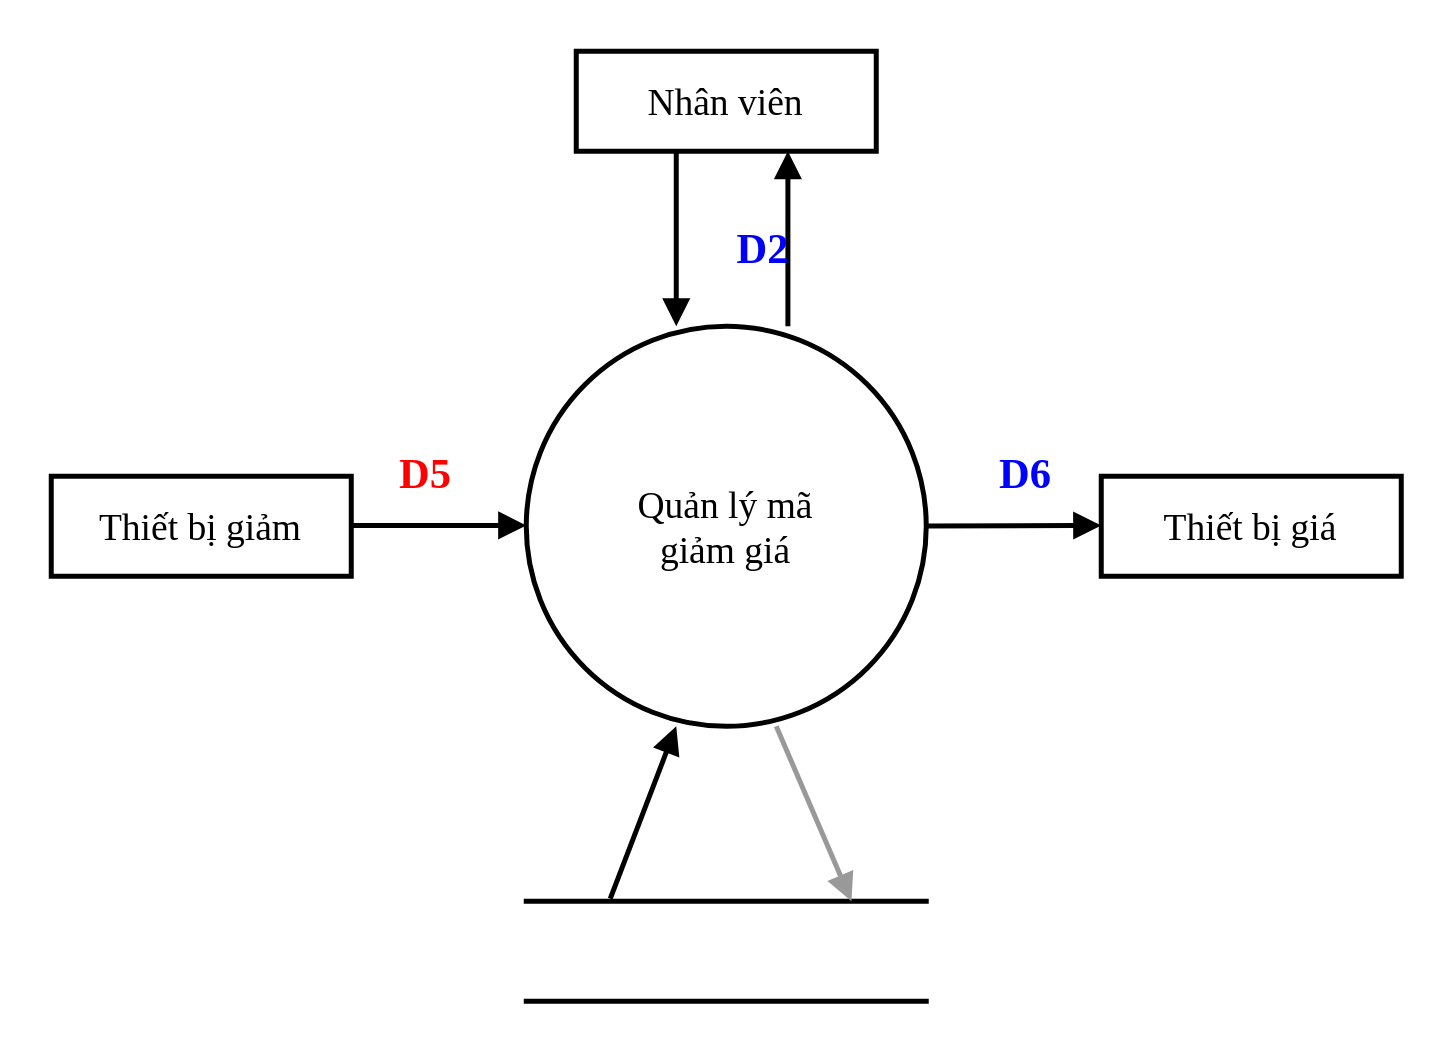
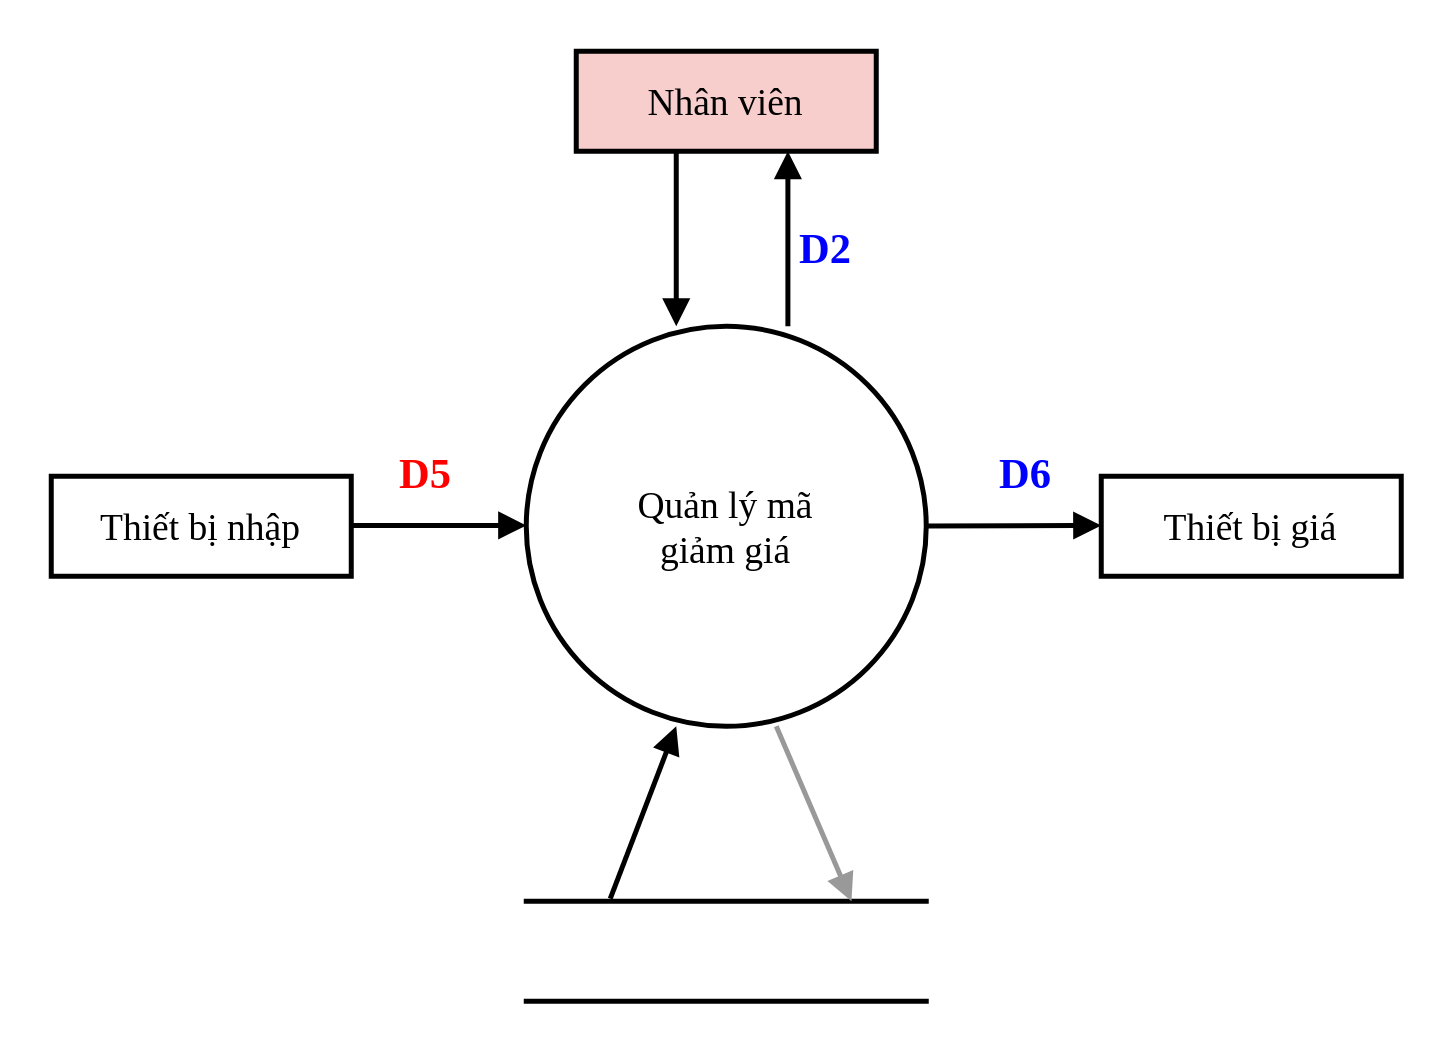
(726, 101) -> (726, 101)
(764, 251) -> (826, 251)
(201, 526) -> (201, 526)
